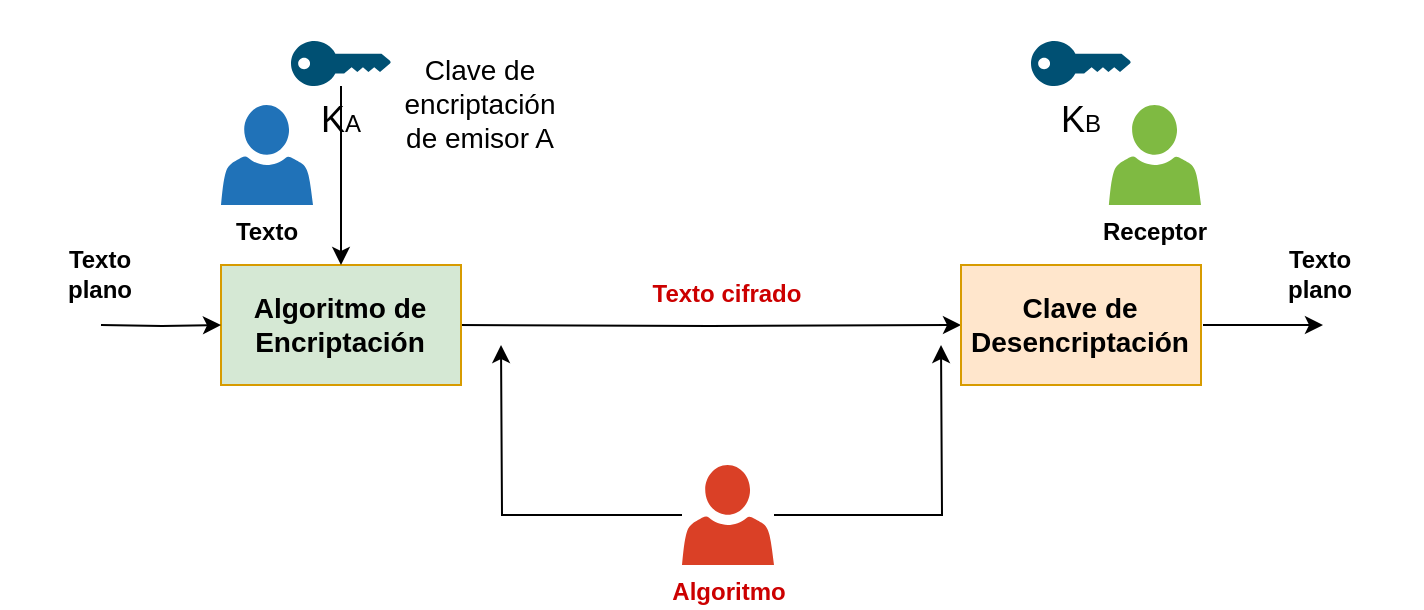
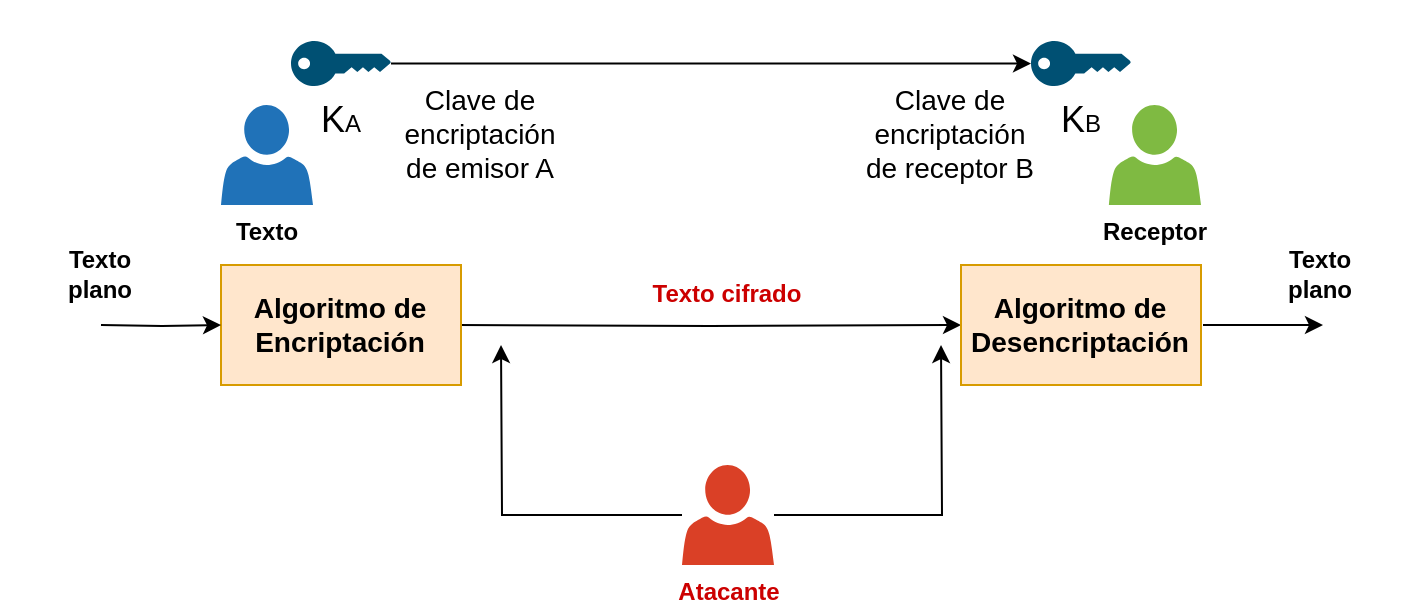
(481, 105) -> (481, 135)
none -> (951, 135)
(341, 169) -> (704, 64)
(341, 325) -> (341, 325)
(1081, 325) -> (1081, 325)
(730, 593) -> (730, 593)
